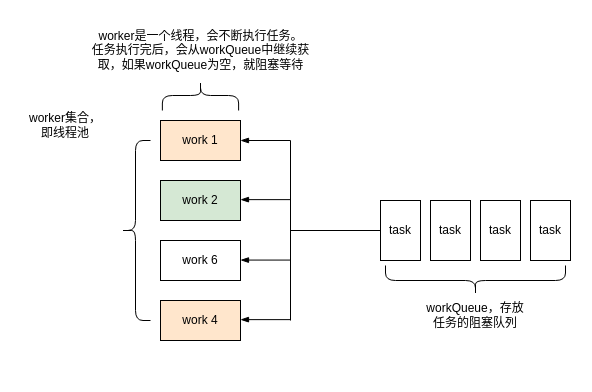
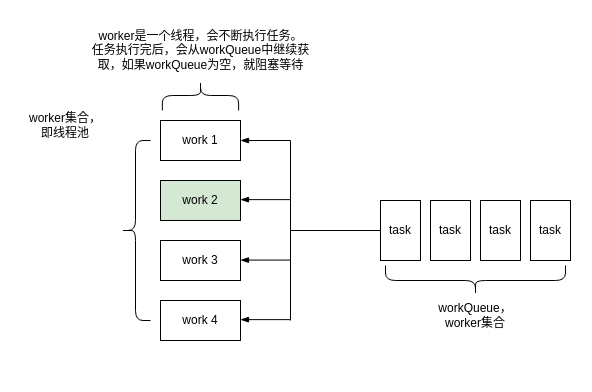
(201, 141) -> (201, 141)
(201, 261) -> (201, 261)
(476, 316) -> (476, 316)
(201, 321) -> (201, 321)
